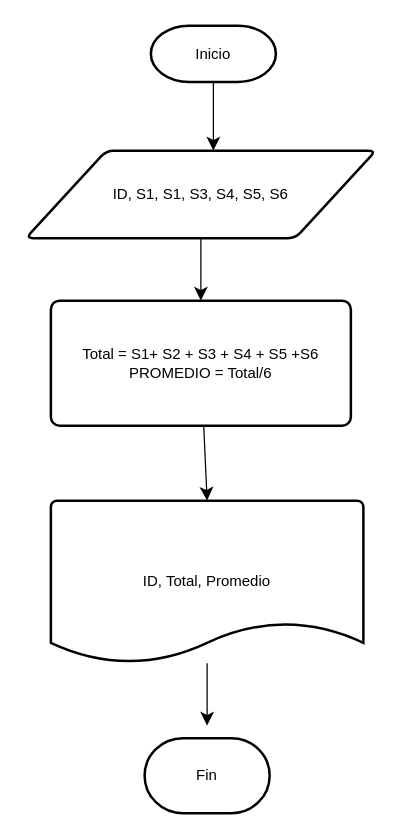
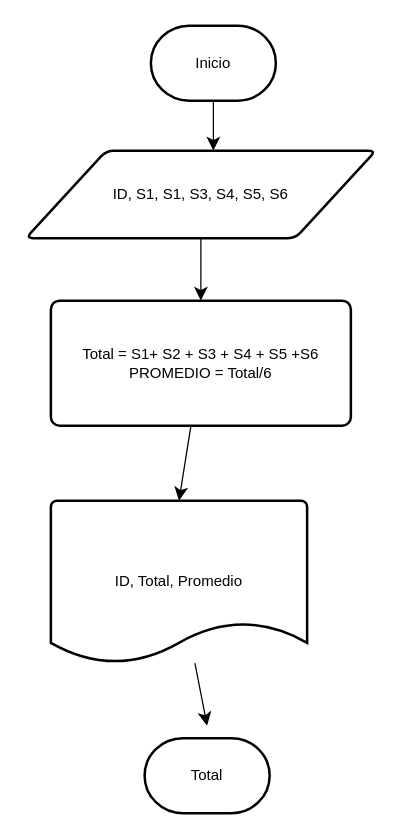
(213, 54) -> (213, 63)
(207, 582) -> (179, 582)
(207, 776) -> (207, 776)
